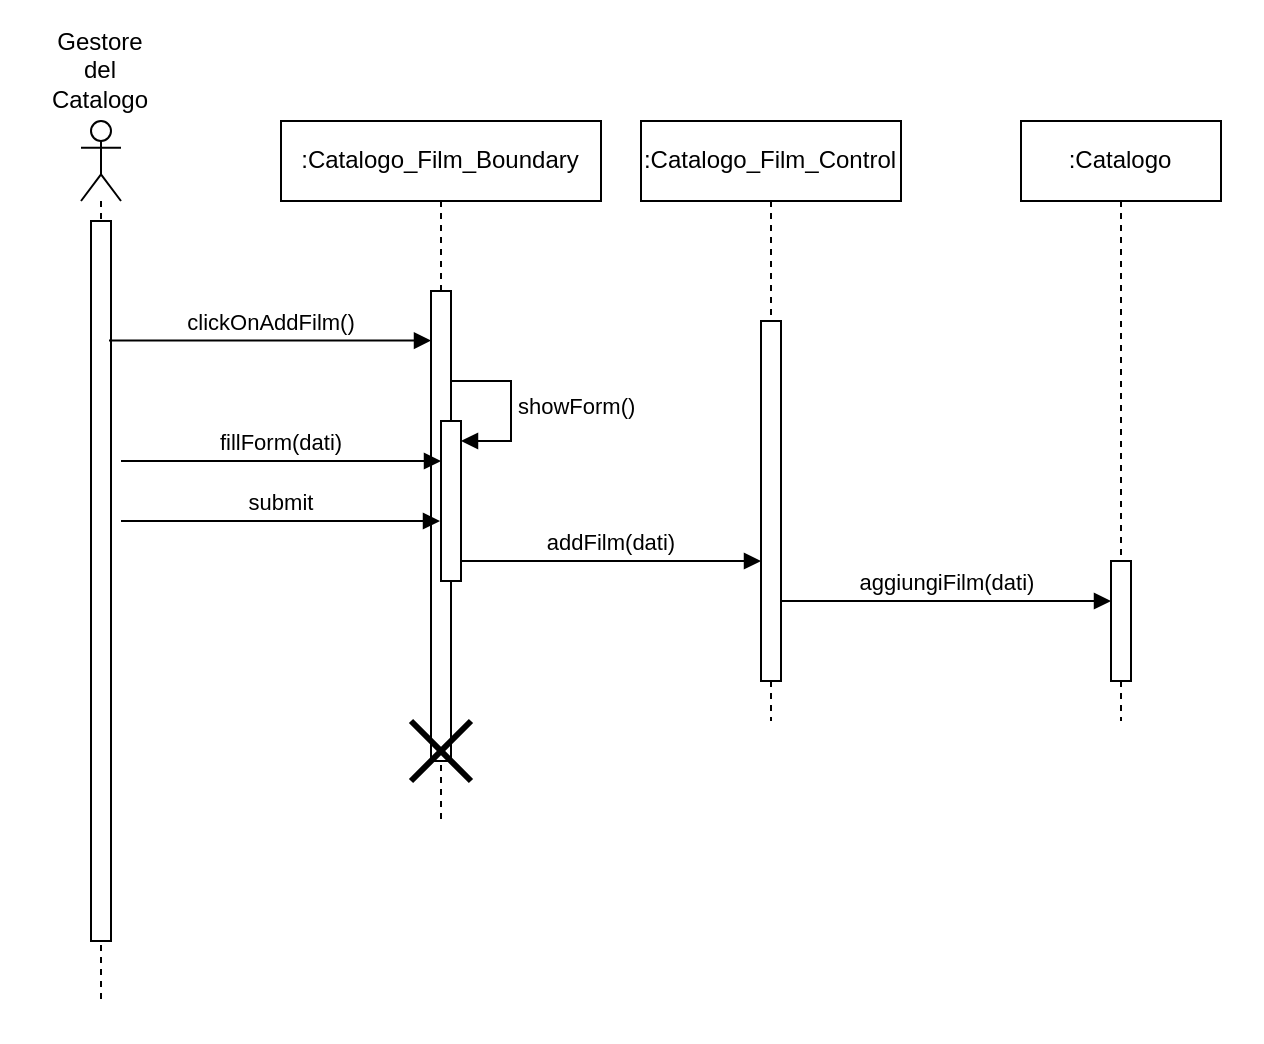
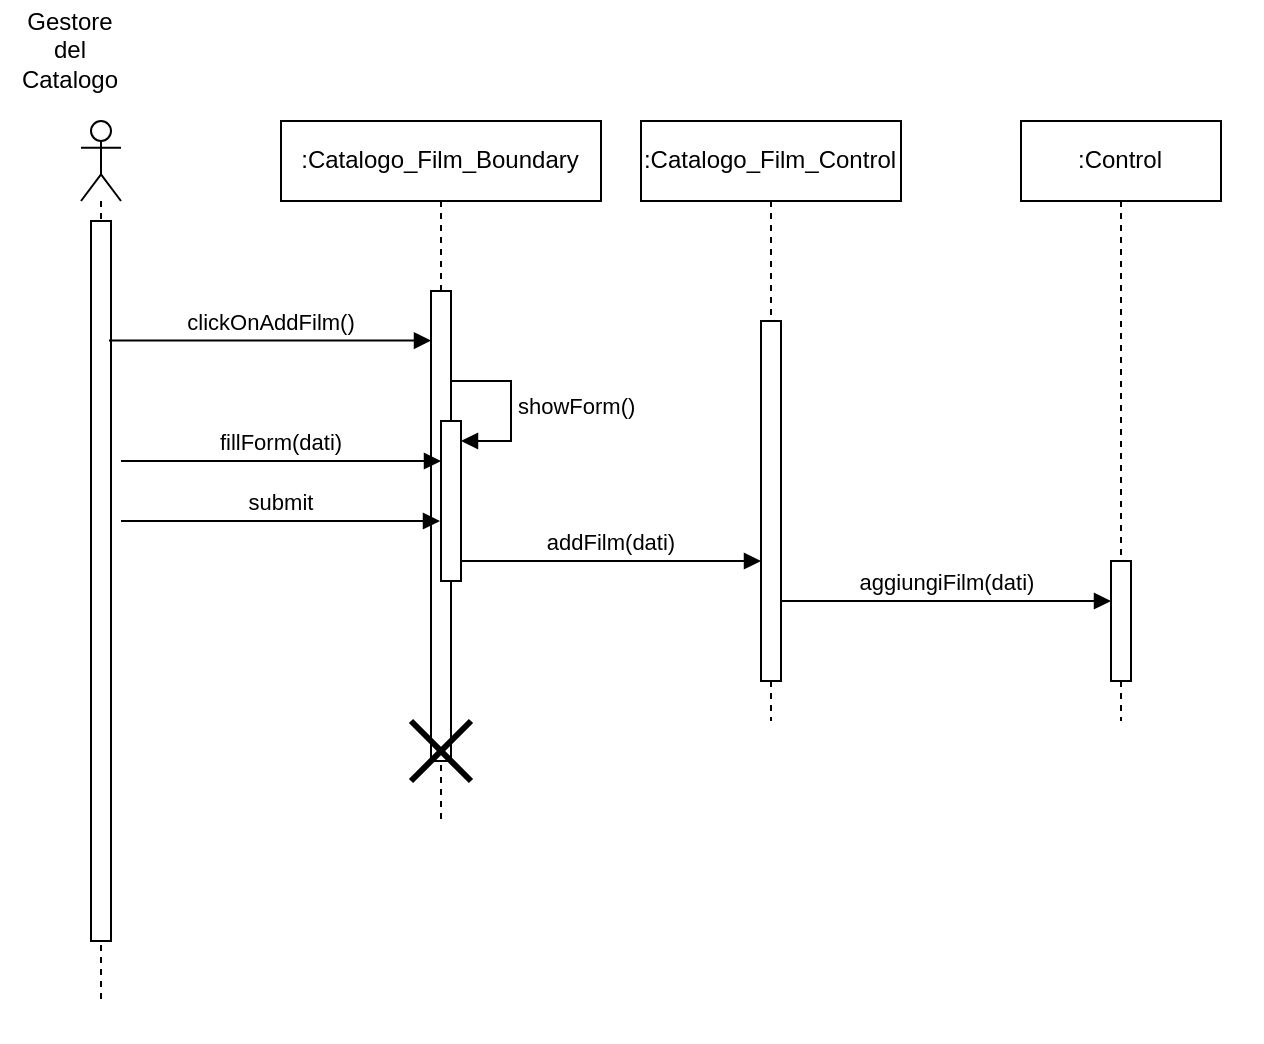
(101, 71) -> (71, 51)
(1121, 161) -> (1121, 161)
